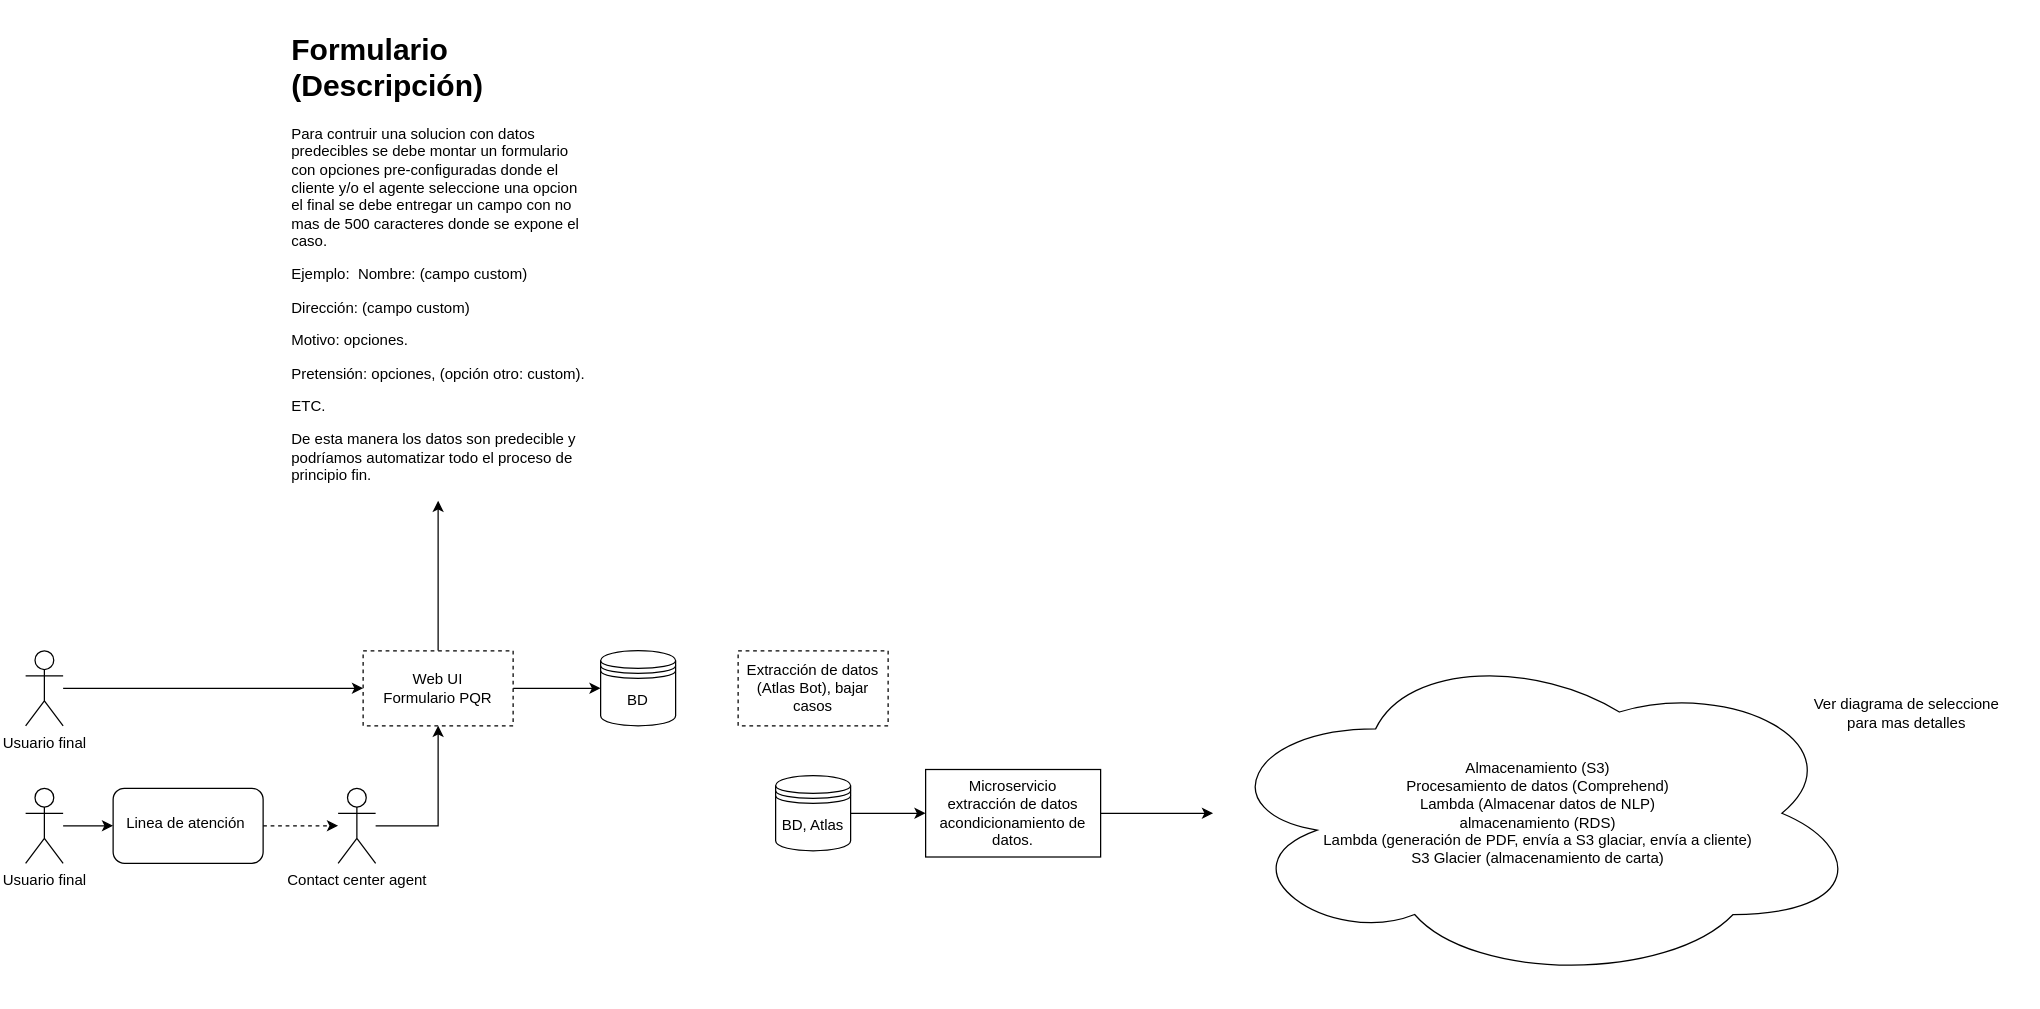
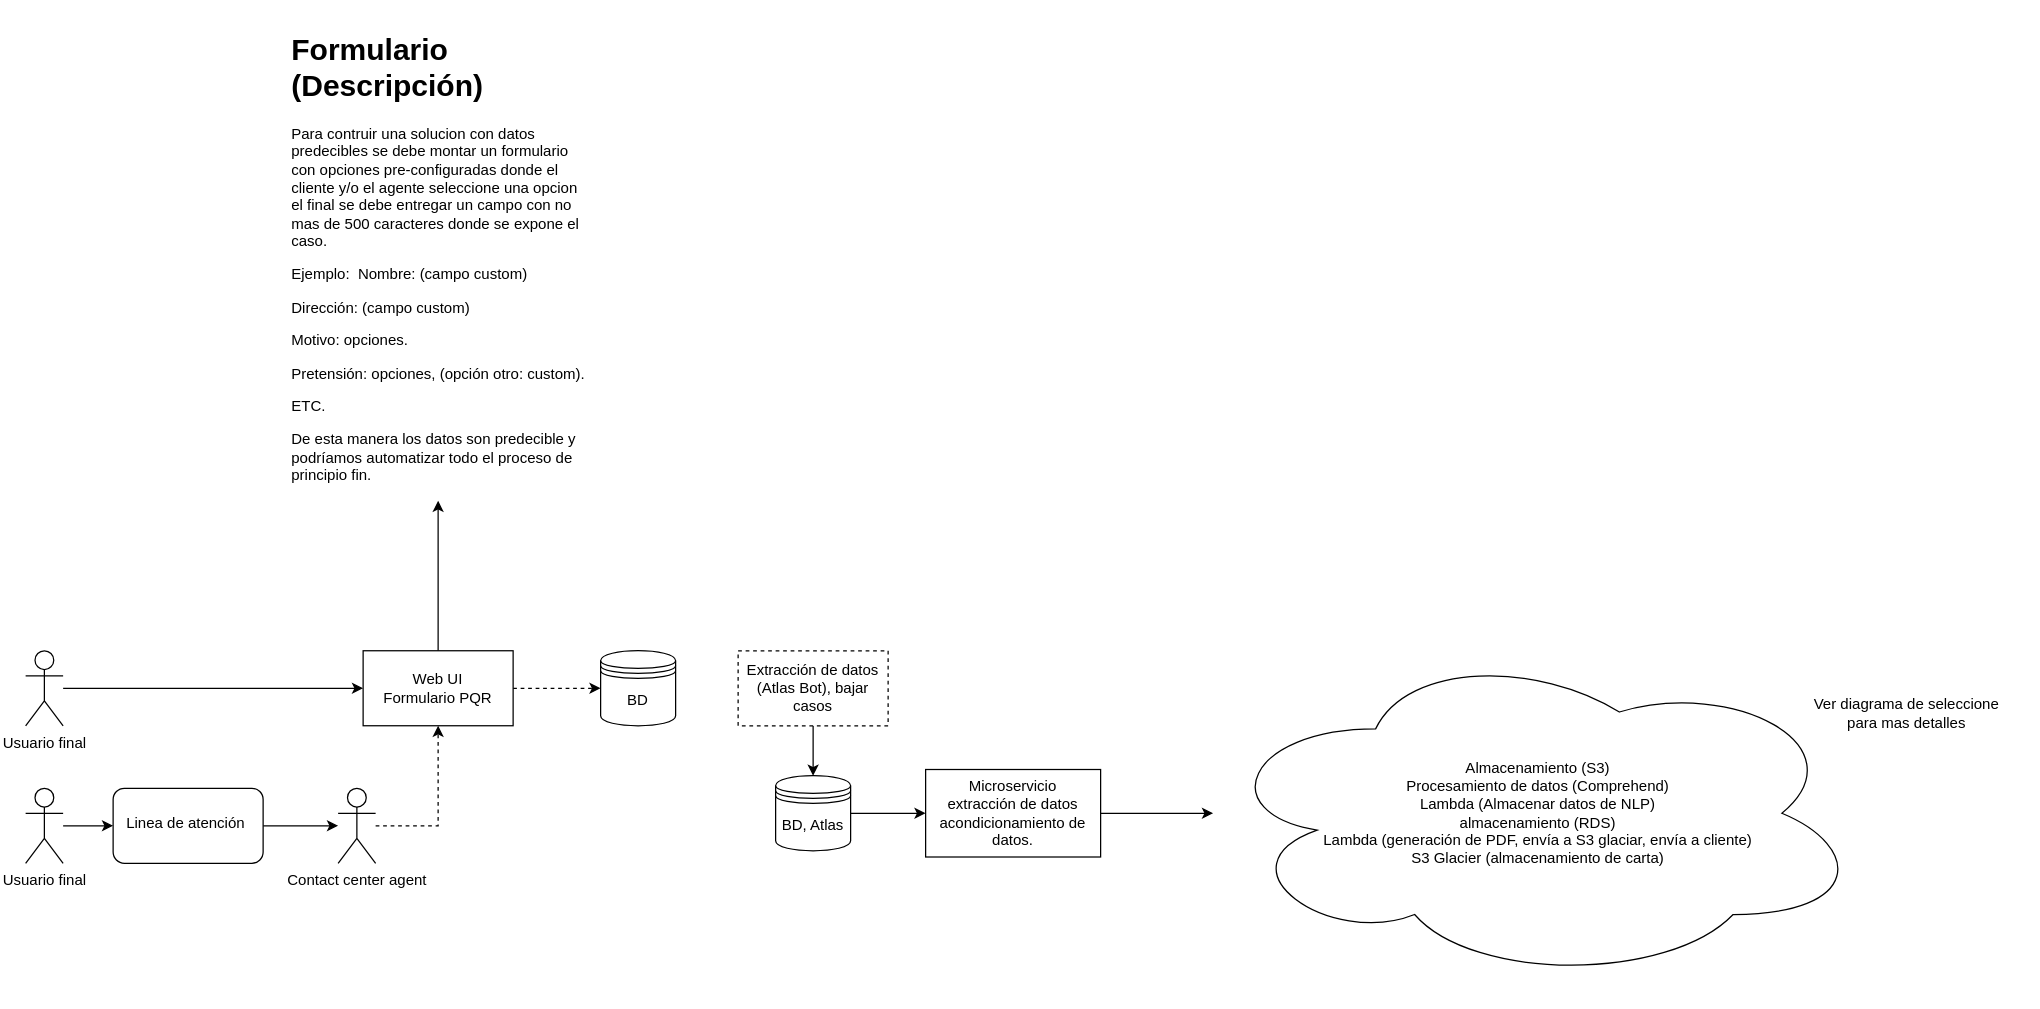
(438, 688) -> (438, 688)
(550, 688) -> (550, 688)
none -> (813, 747)
(438, 812) -> (438, 812)
(297, 826) -> (297, 826)
